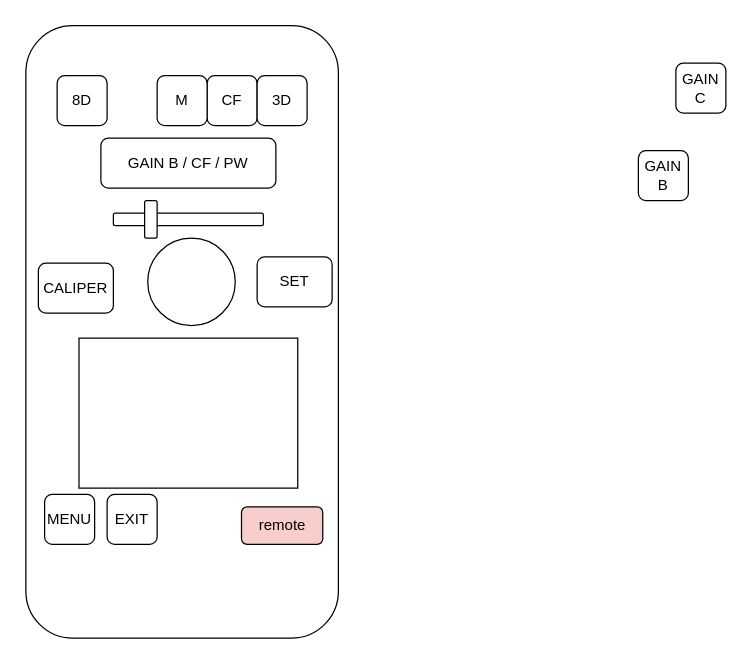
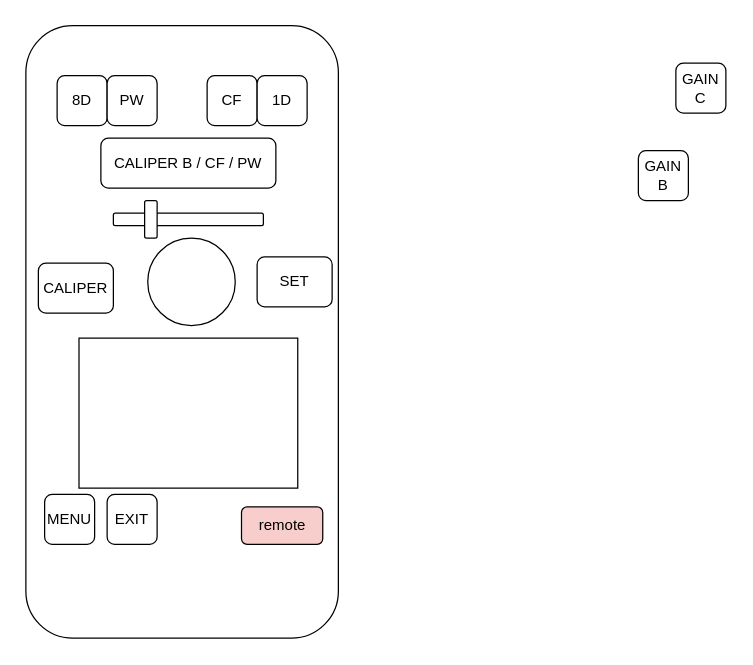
none -> (132, 101)
(182, 101) -> none
(282, 101) -> (282, 101)
(188, 163) -> (188, 163)
